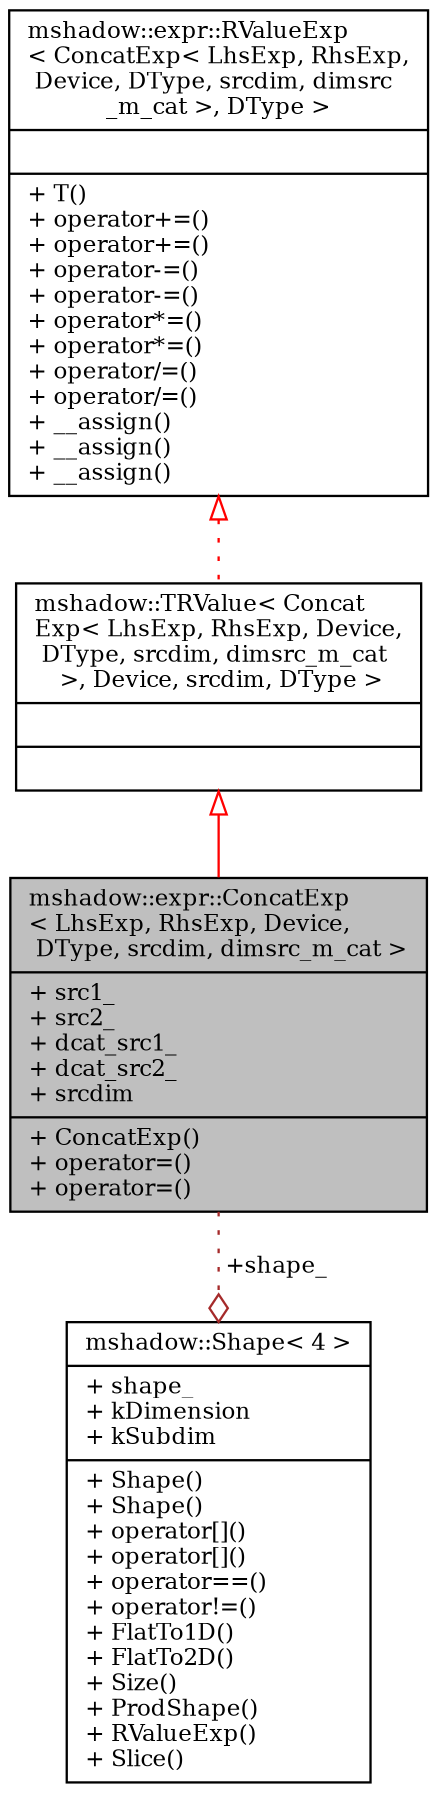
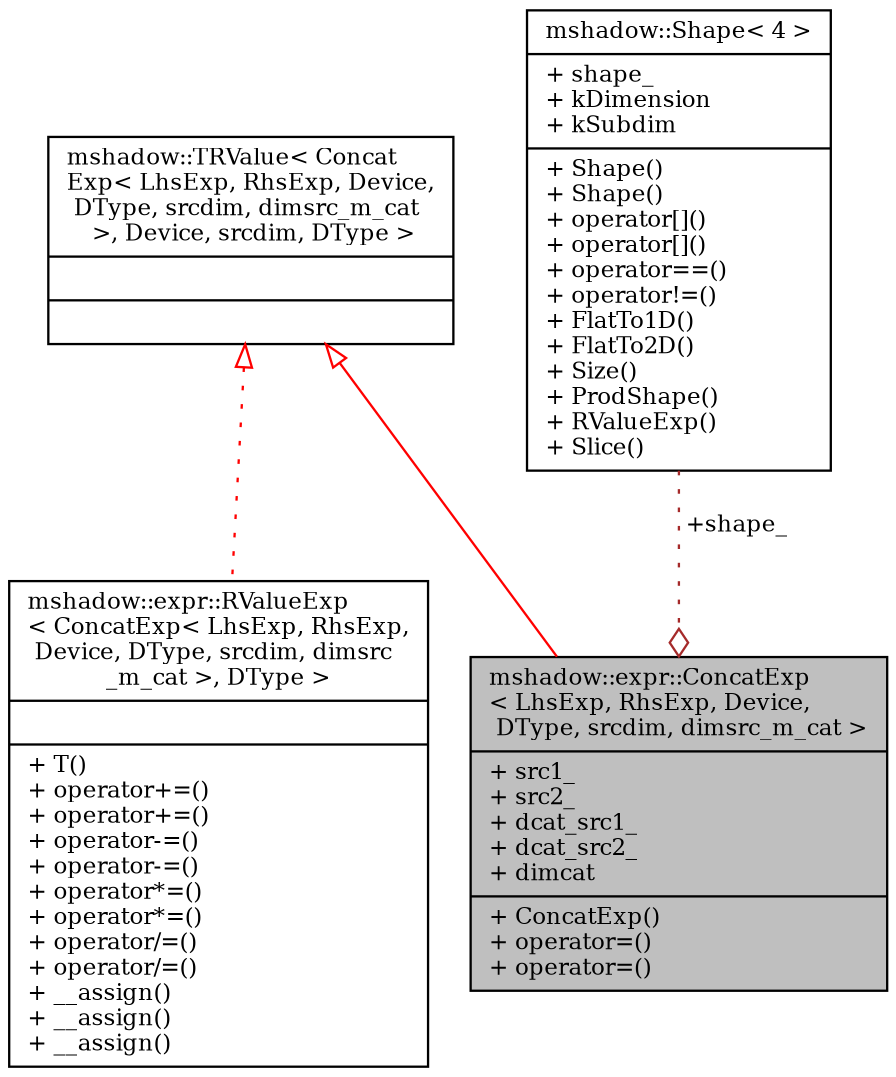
(219, 551) -> (238, 474)
(82, 1094) -> (542, 873)
(219, 1253) -> (679, 550)
